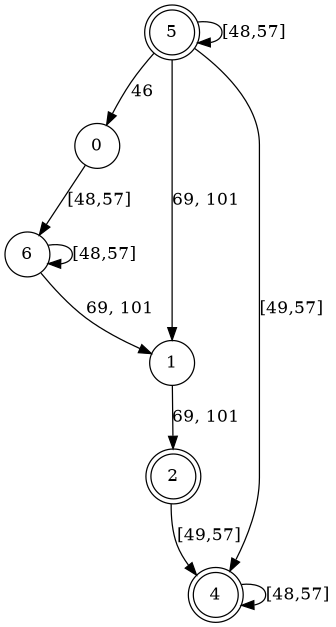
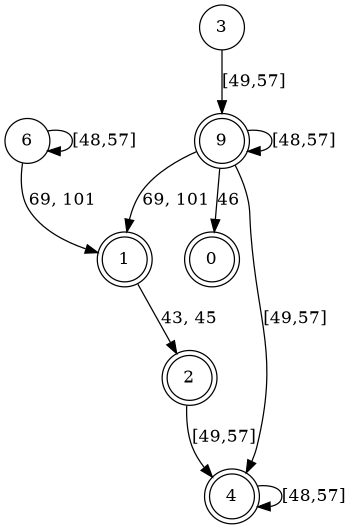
none -> (222, 27)
(172, 32) -> (222, 141)
(97, 146) -> (212, 259)
(66, 195) -> none
(172, 363) -> (125, 259)
(206, 417) -> (190, 319)
